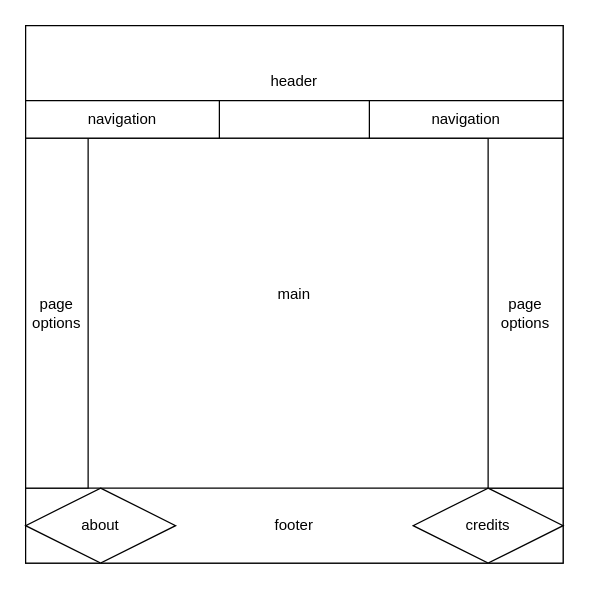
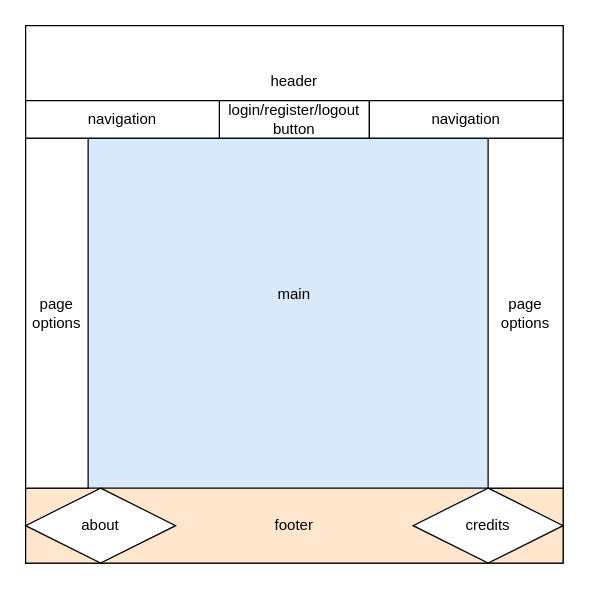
none -> (294, 119)
(294, 294) -> (294, 294)
(294, 526) -> (294, 526)
